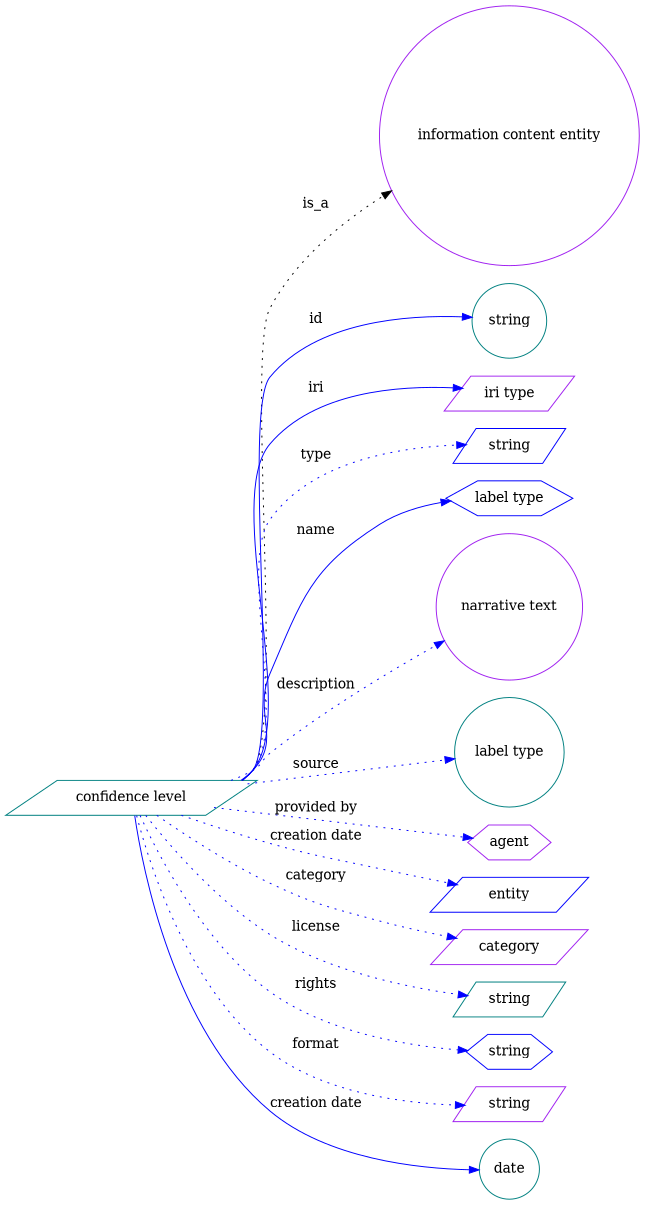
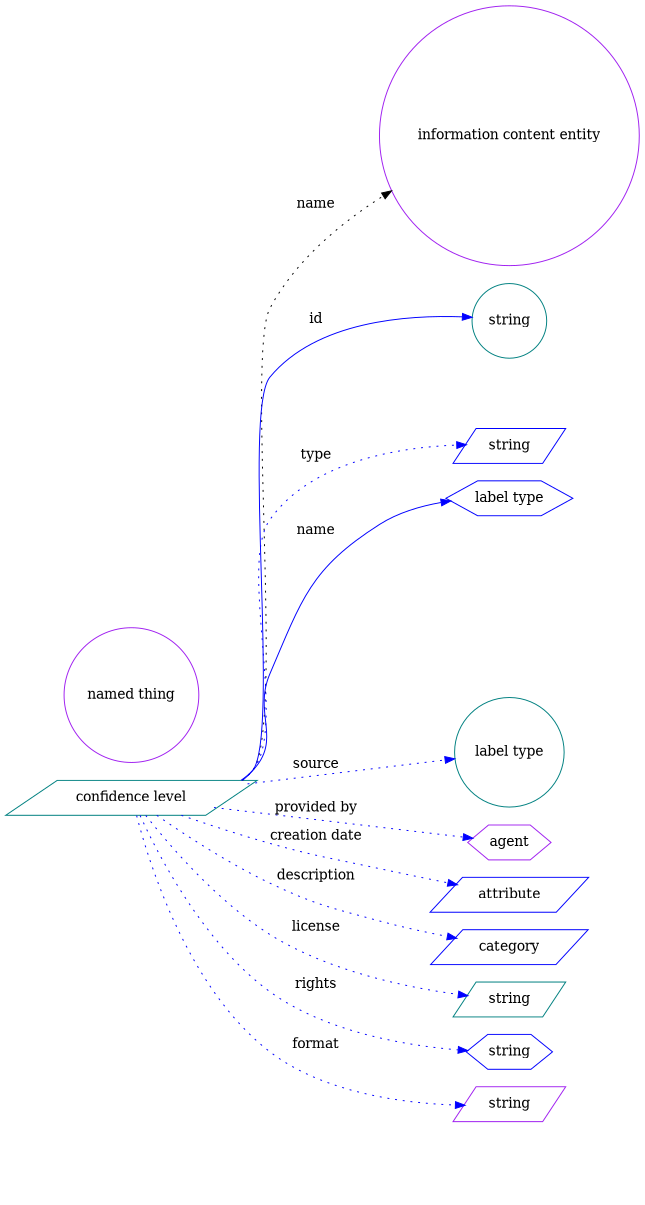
(316, 204) -> (316, 204)
(509, 394) -> none
(509, 607) -> none
none -> (131, 695)
(316, 876) -> (316, 876)
(509, 895) -> (509, 895)
(509, 947) -> (509, 947)
(509, 1169) -> none
